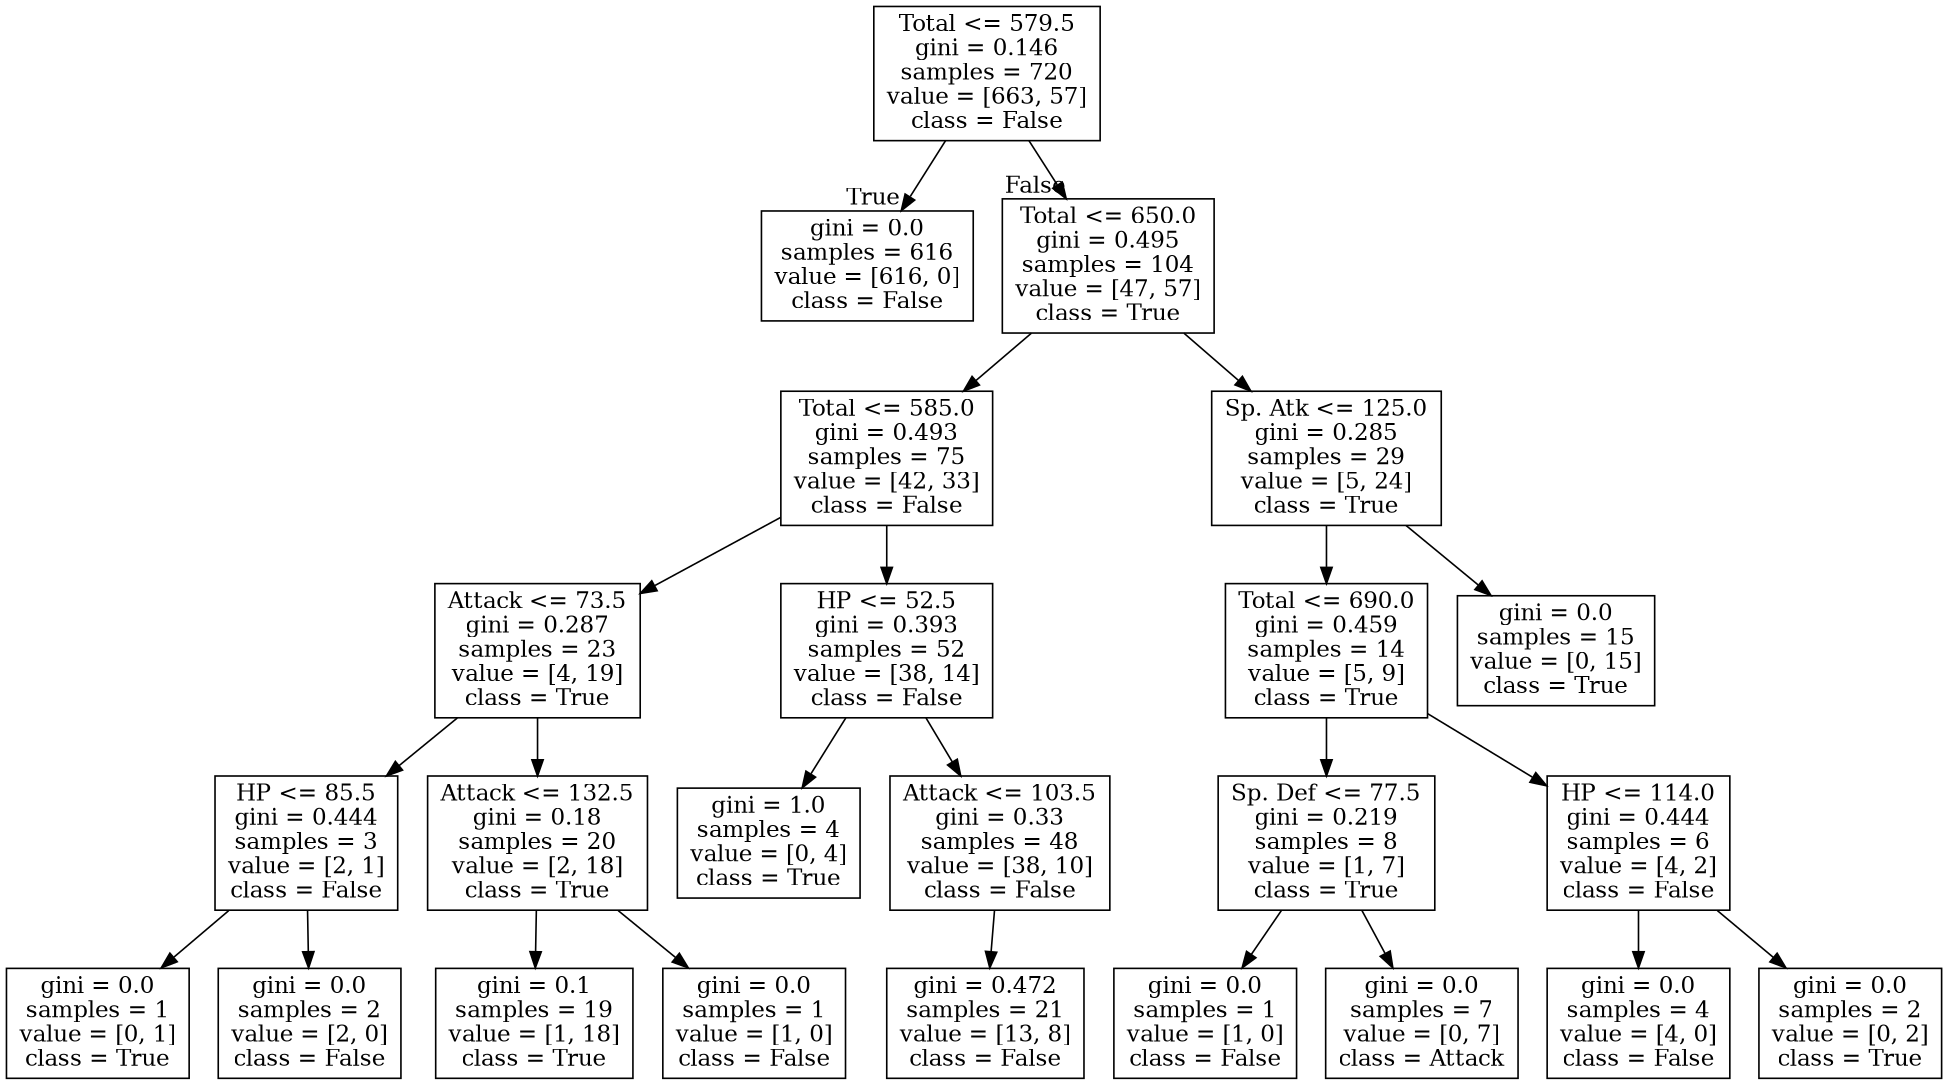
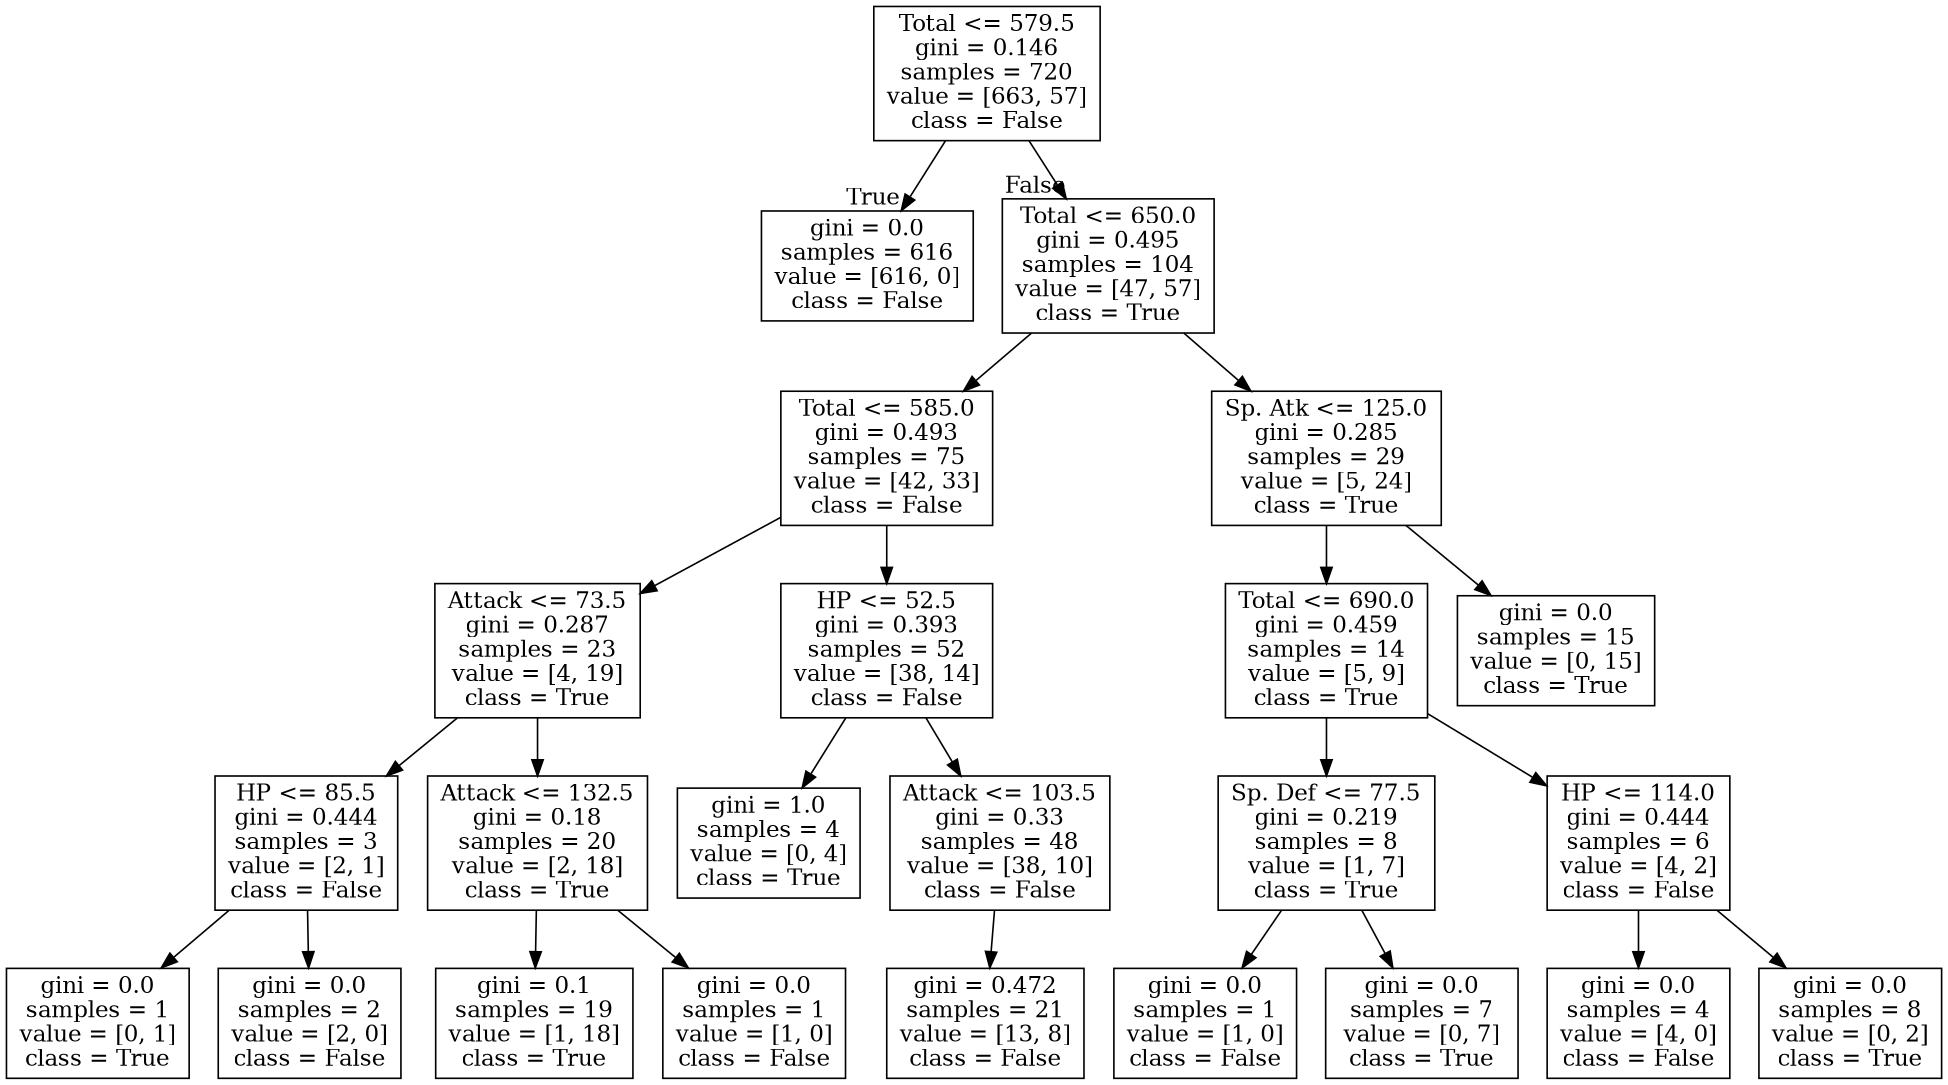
(1422, 1023) -> (1422, 1023)
(1850, 1023) -> (1850, 1023)
